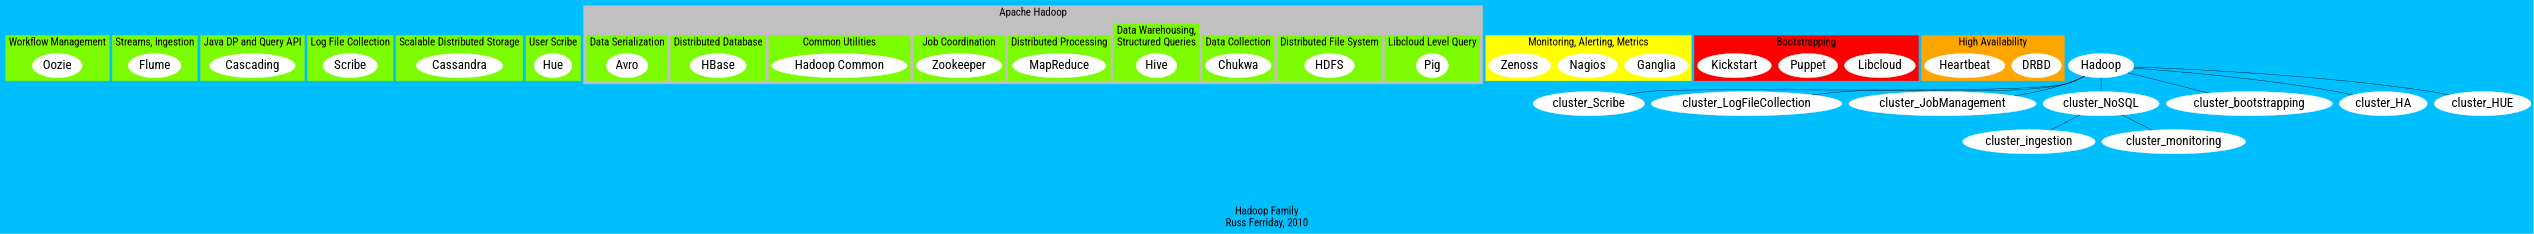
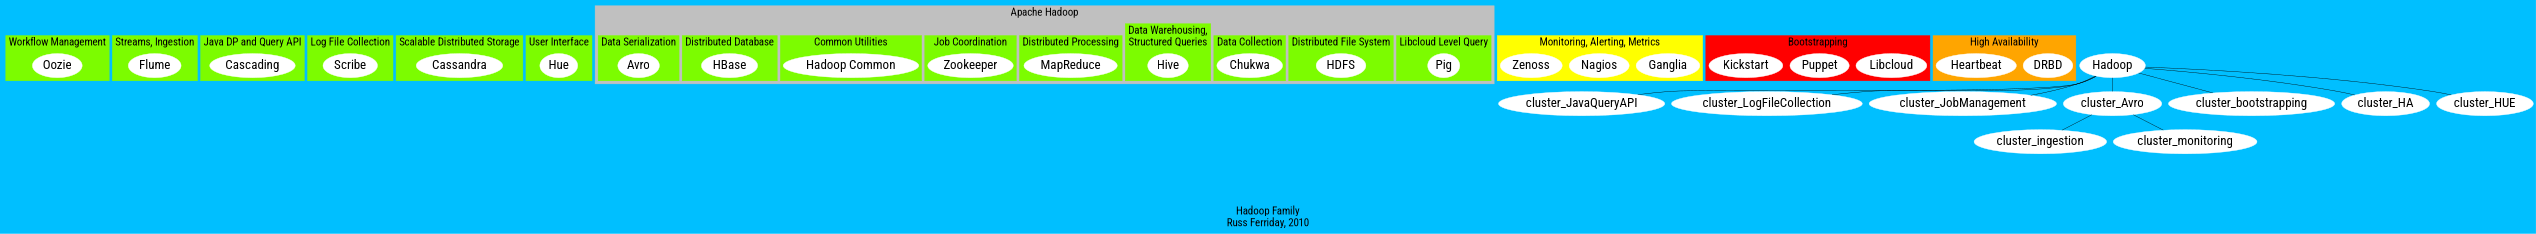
(553, 43) -> (559, 43)
(1589, 104) -> (1582, 104)
(2101, 104) -> (2113, 104)
